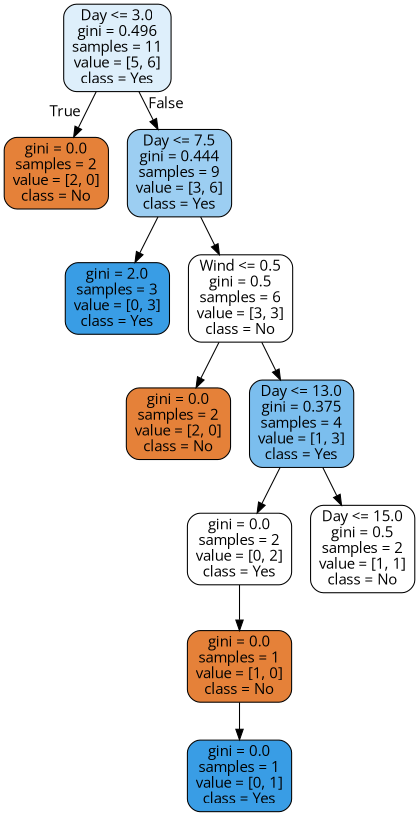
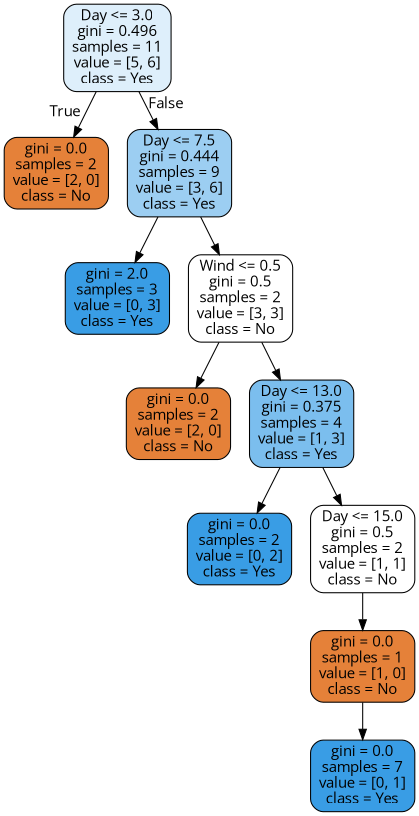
(241, 298) -> (241, 298)
(240, 549) -> (240, 549)
(240, 602) -> (363, 606)
(240, 776) -> (363, 776)
